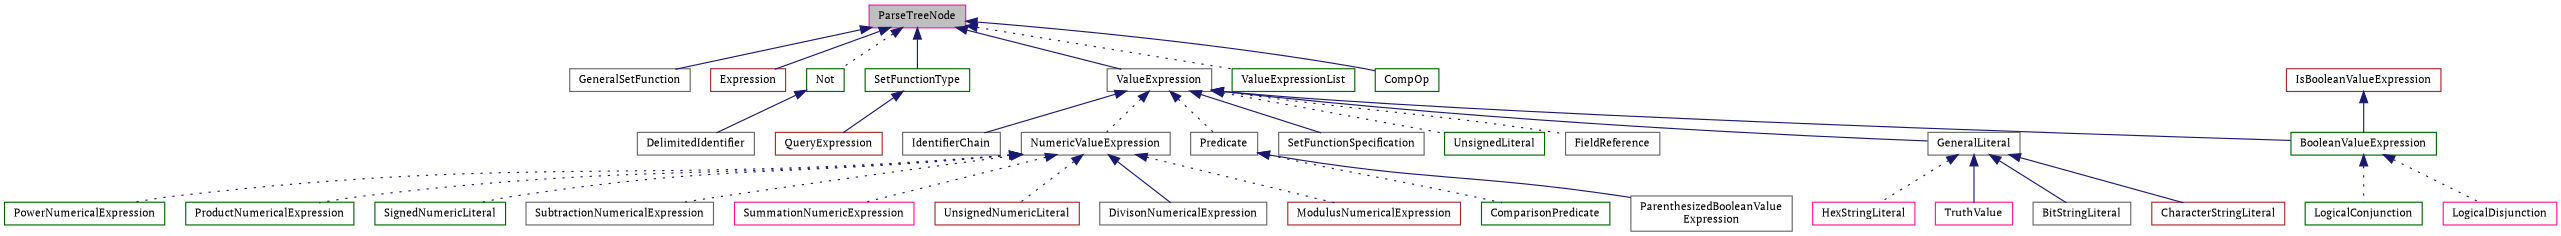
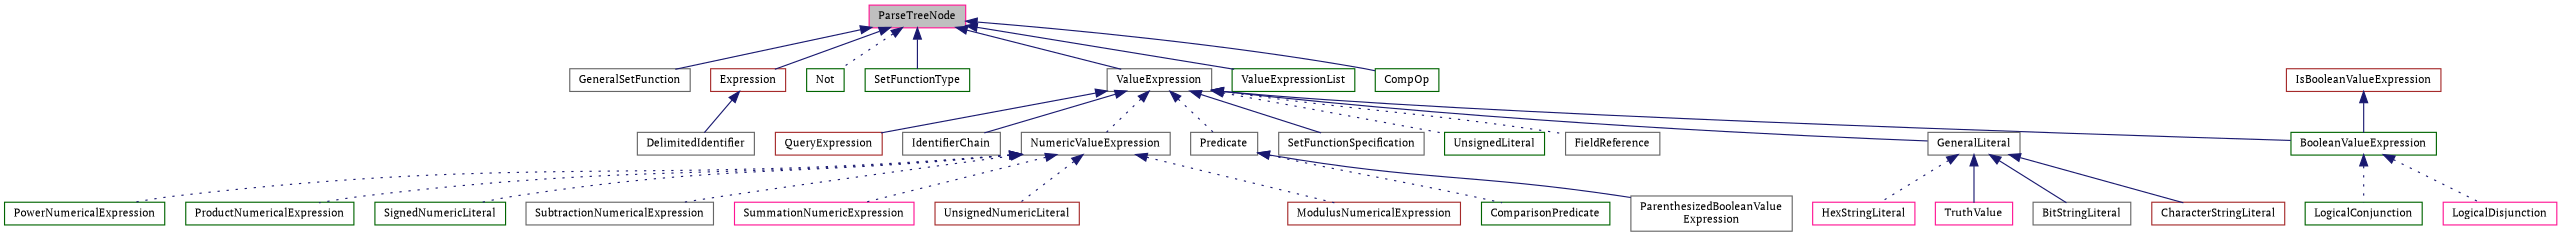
(1106, 48) -> (1106, 48)
(756, 114) -> (718, 116)
(868, 115) -> (988, 113)
(1183, 214) -> none
